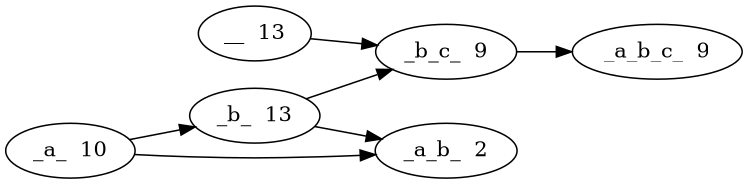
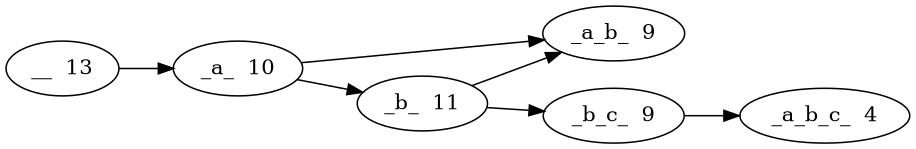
(336, 41) -> (139, 68)
(657, 52) -> (825, 116)
(255, 116) -> (422, 104)
(446, 151) -> (614, 33)
